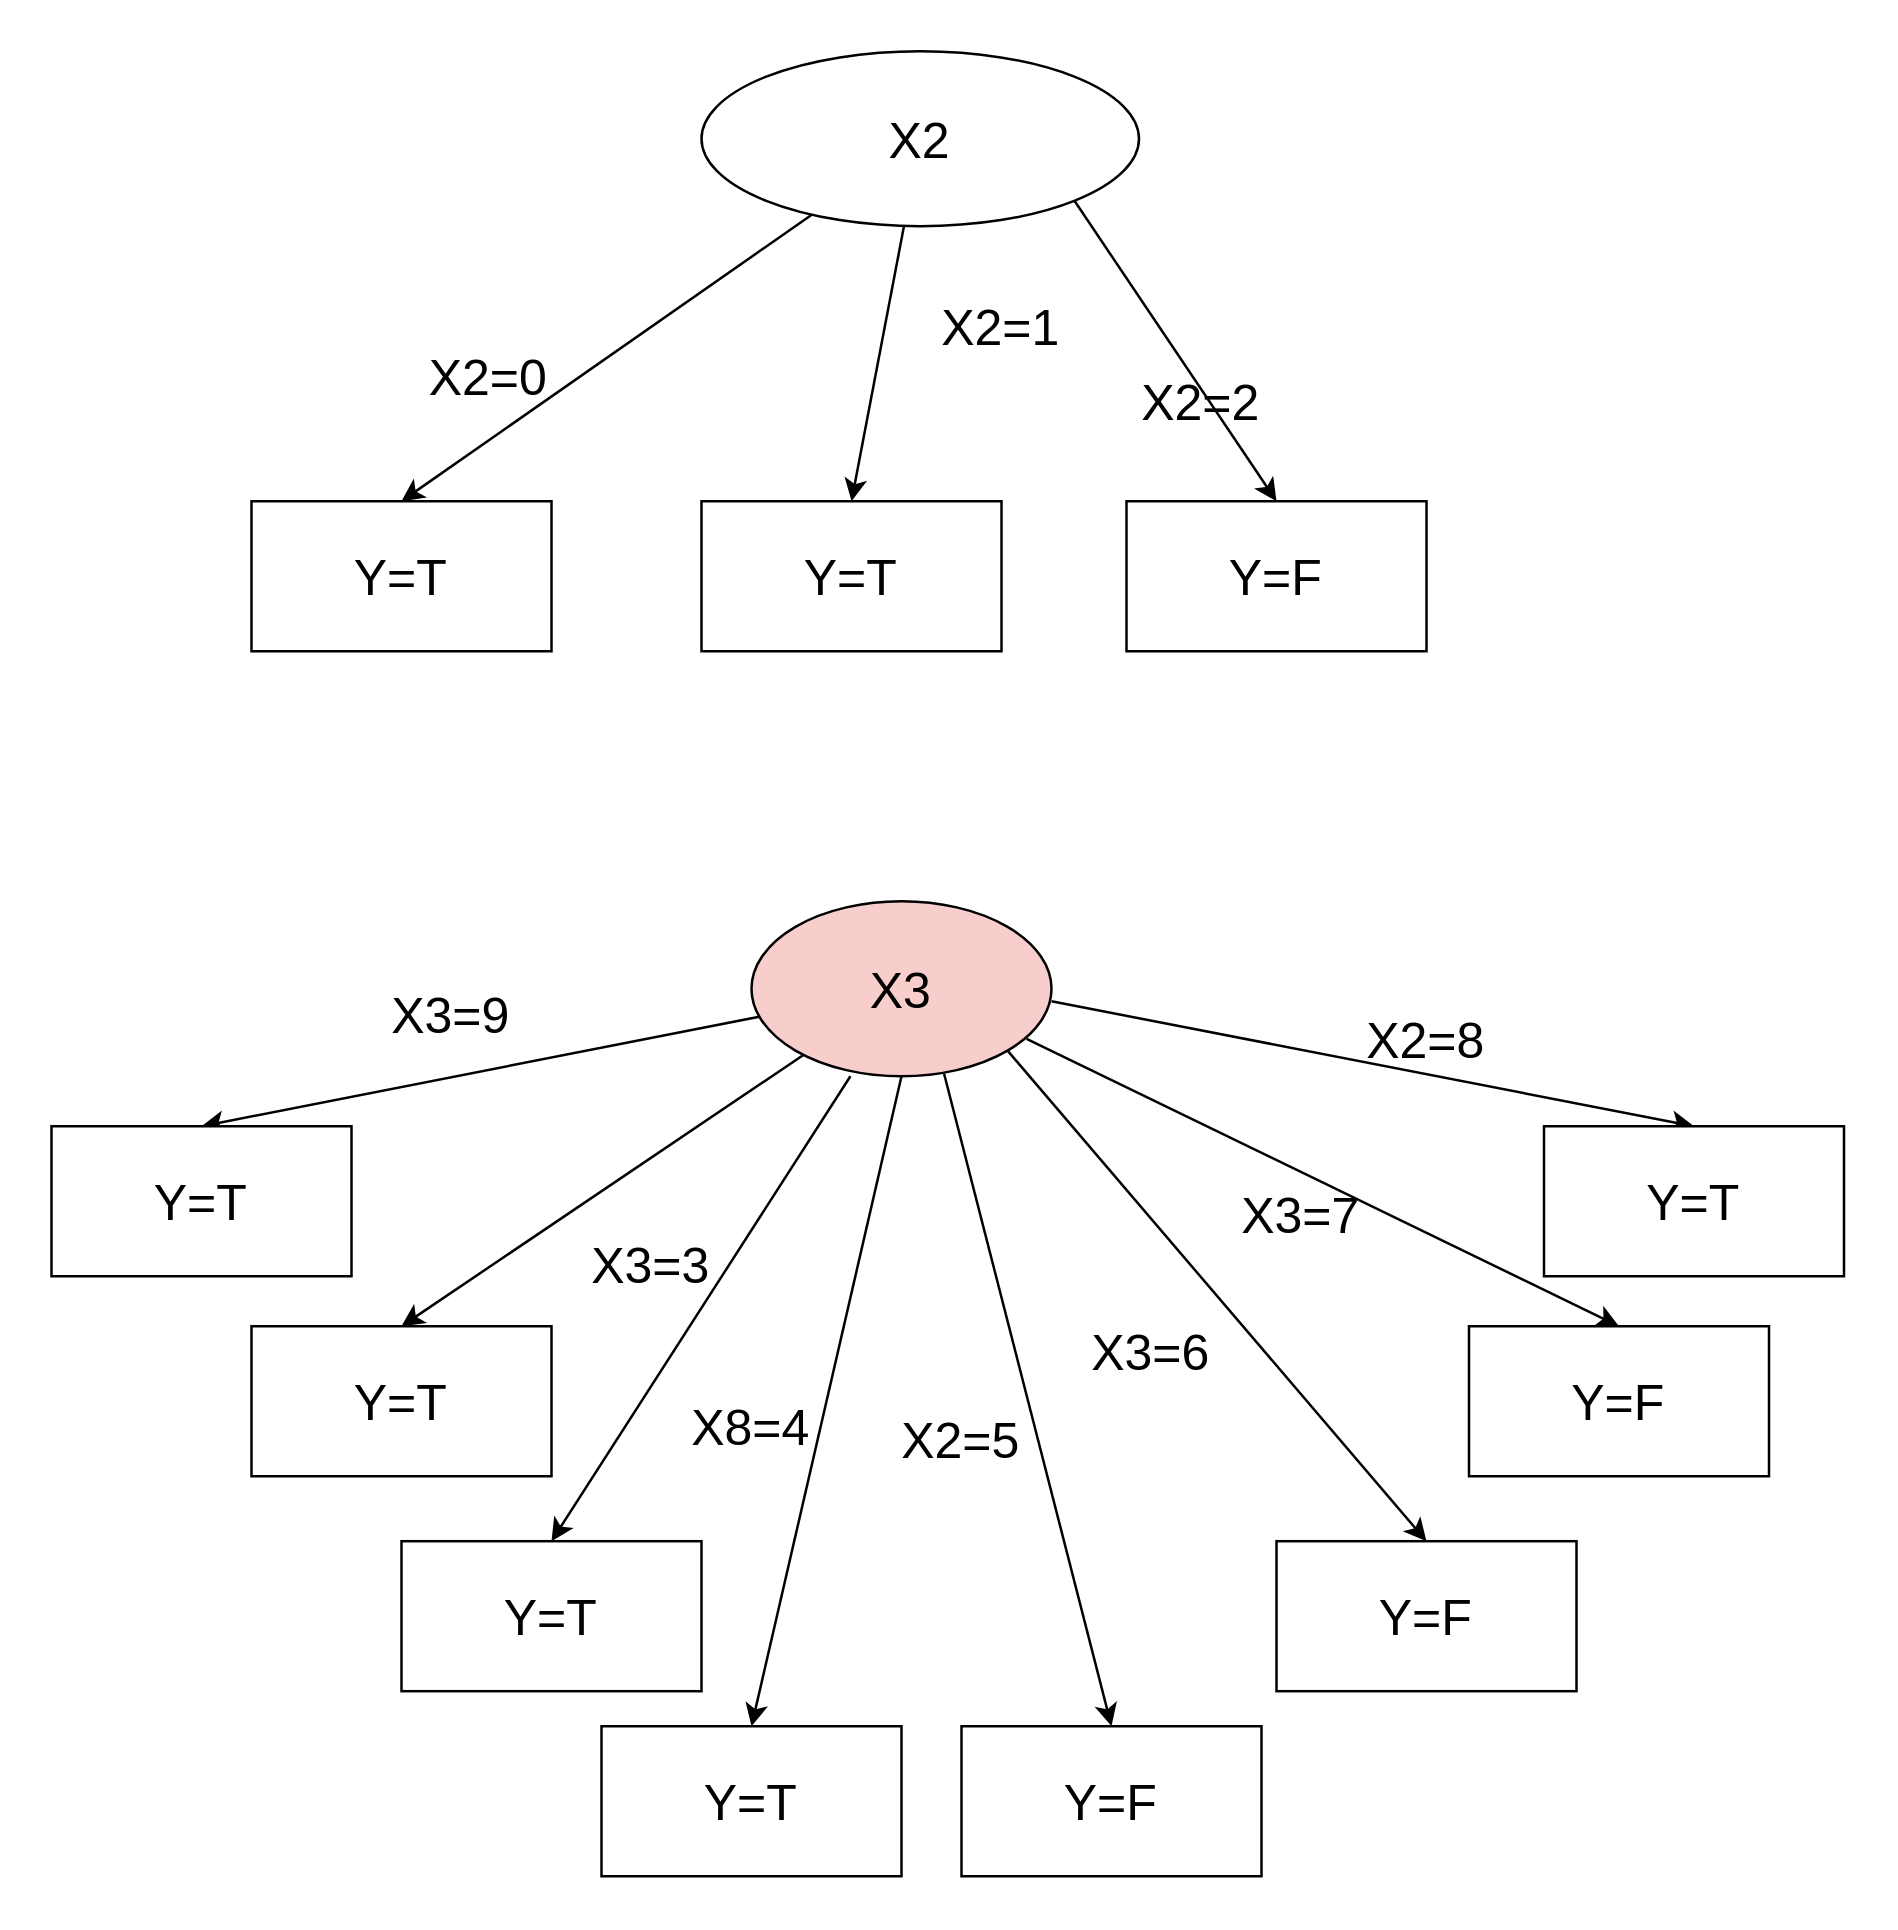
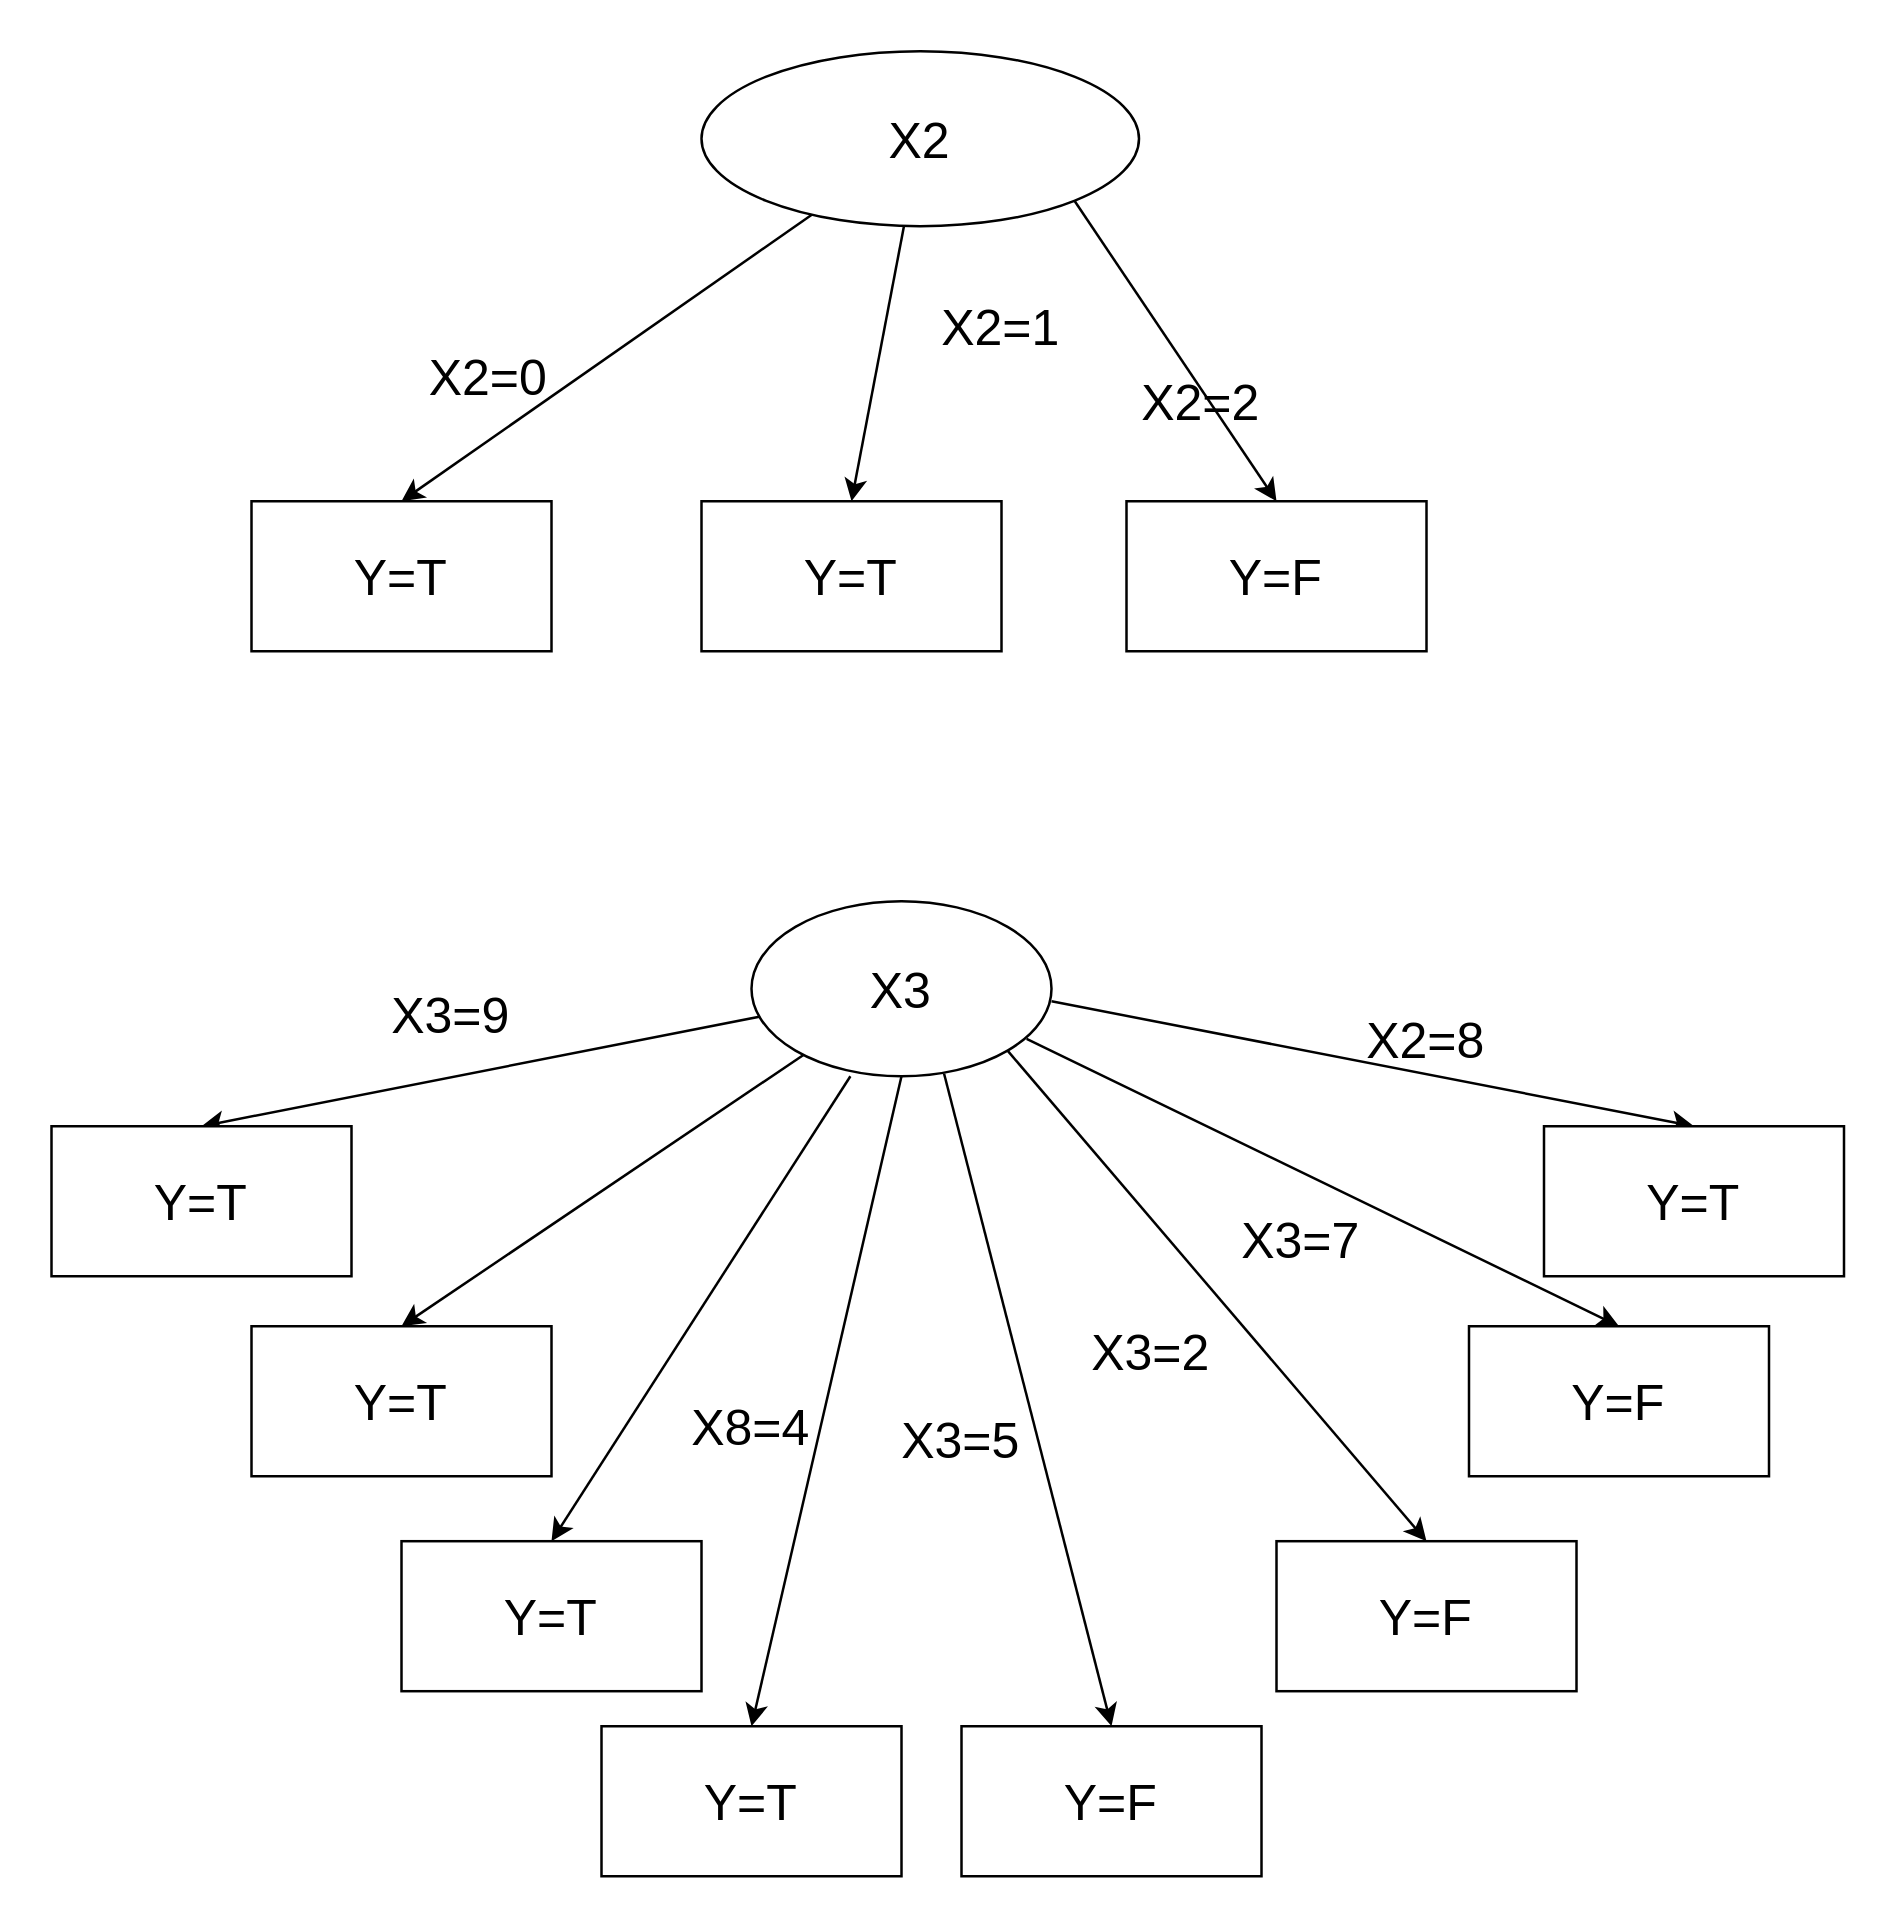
(901, 989) -> (901, 989)
(1301, 1214) -> (1301, 1239)
(651, 1264) -> none
(1151, 1351) -> (1151, 1351)
(961, 1439) -> (961, 1439)
